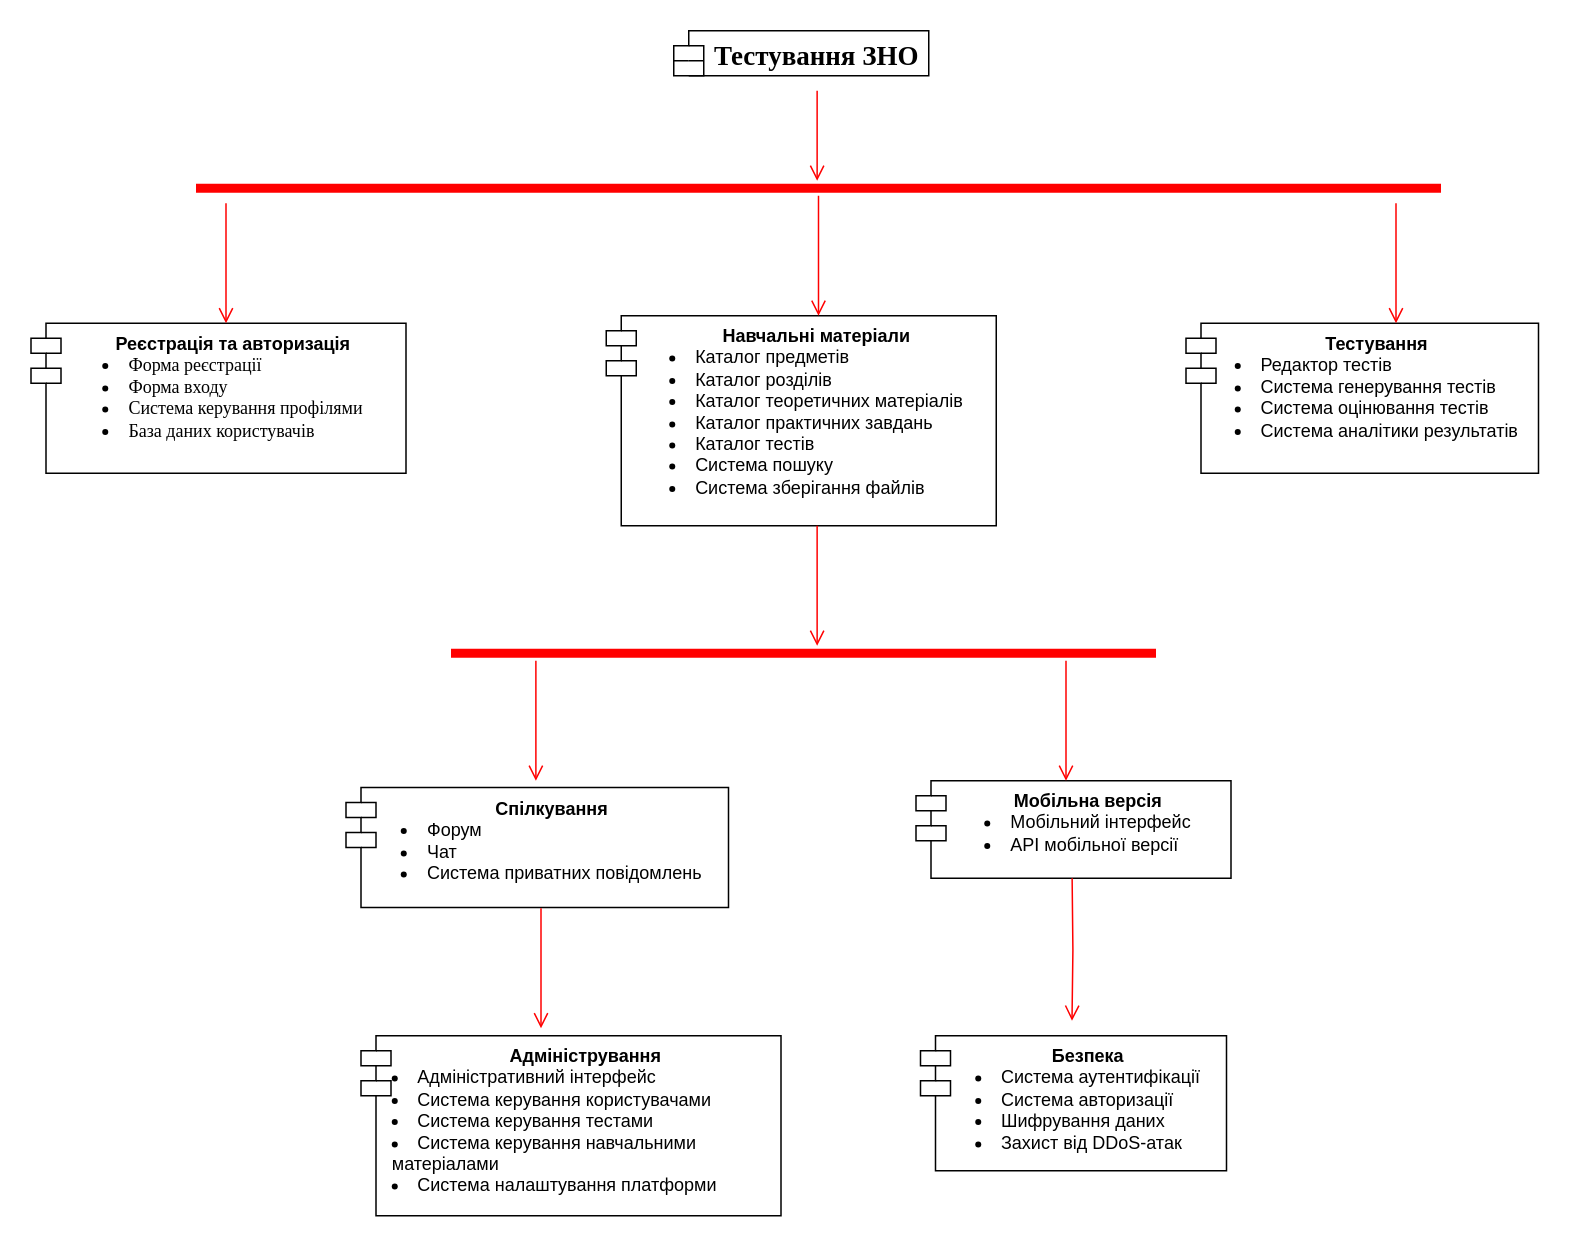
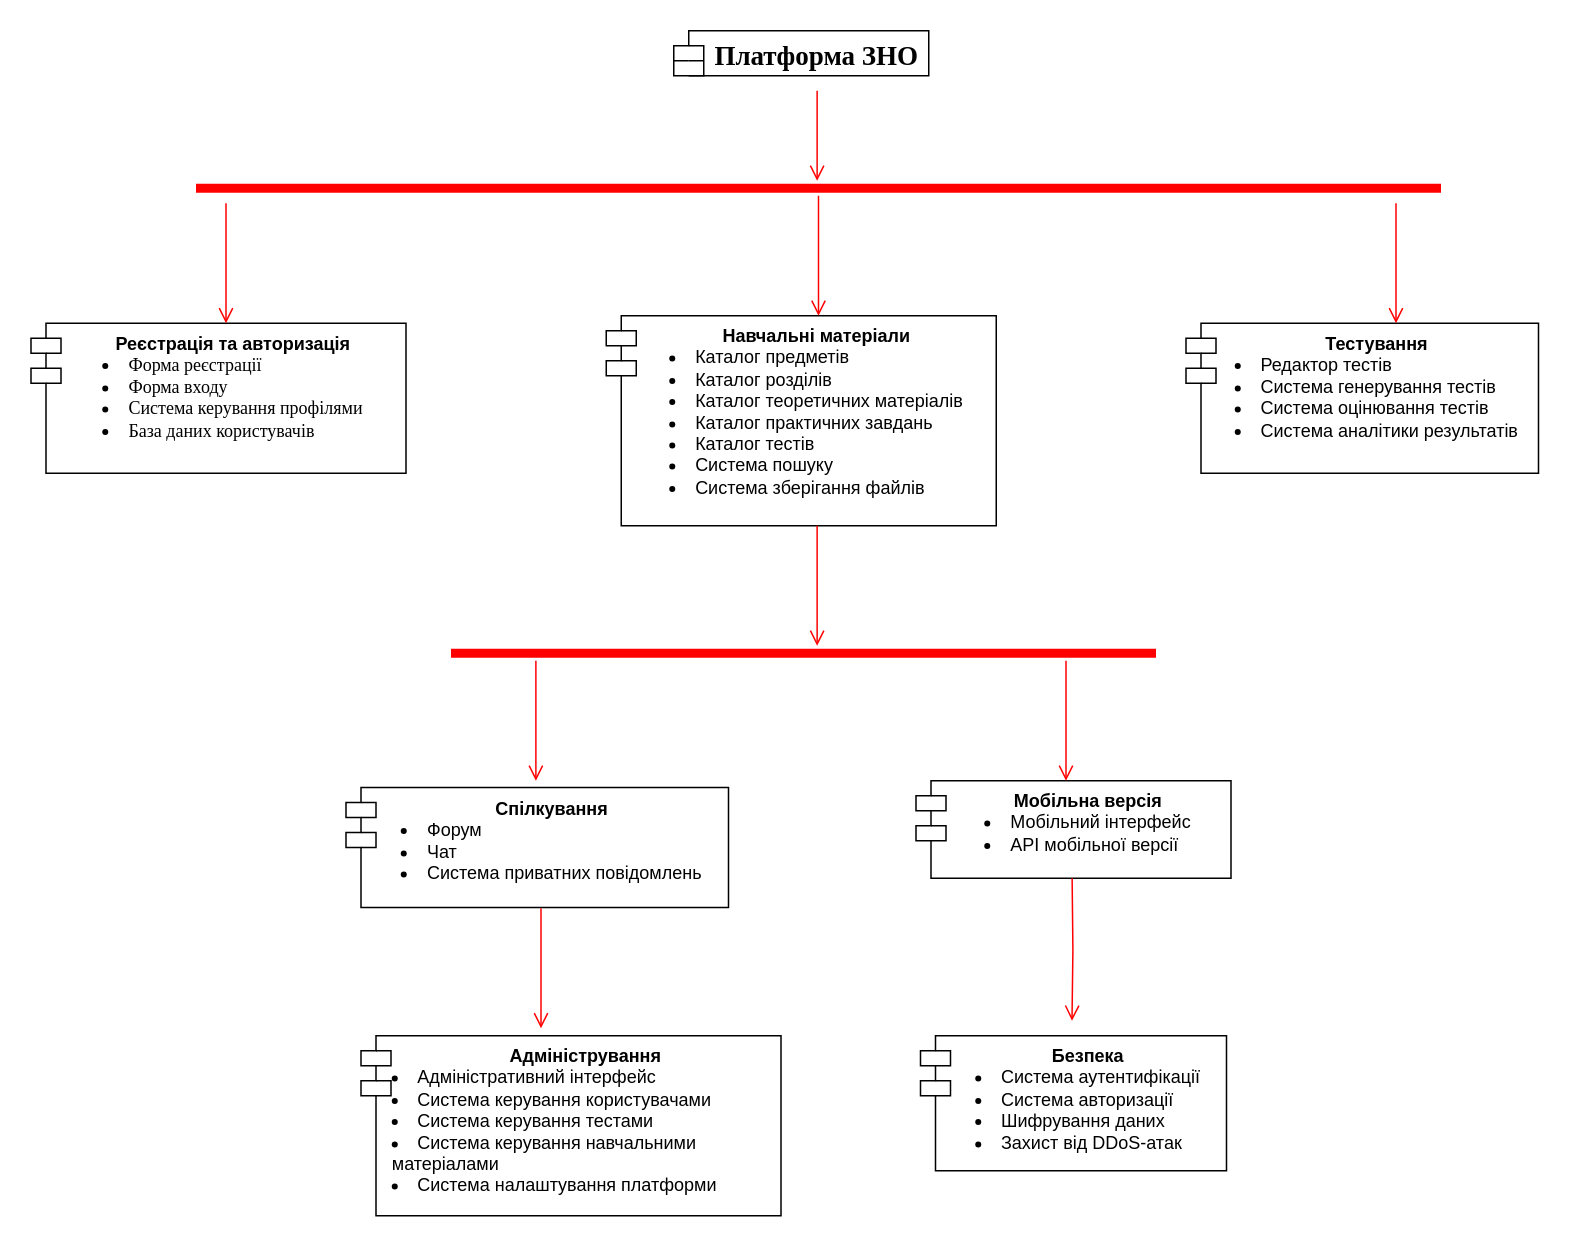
(817, 52) -> (817, 52)
